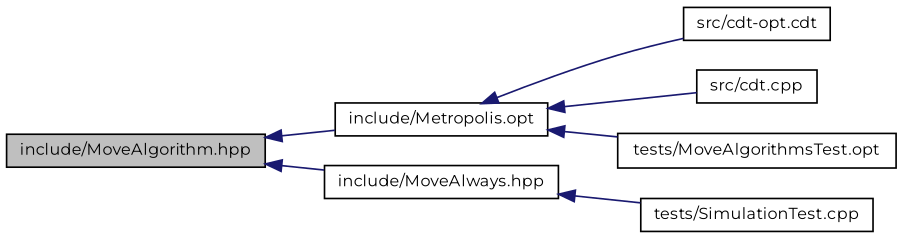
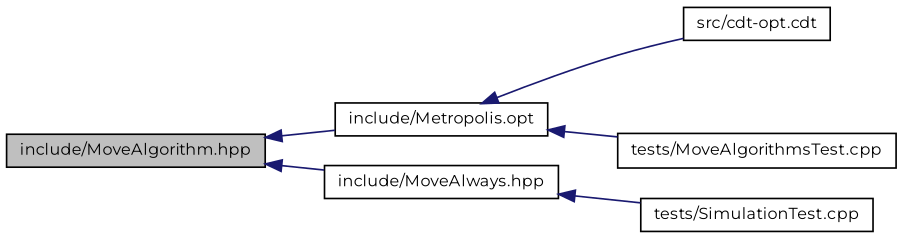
(757, 86) -> none
(757, 151) -> (757, 151)
